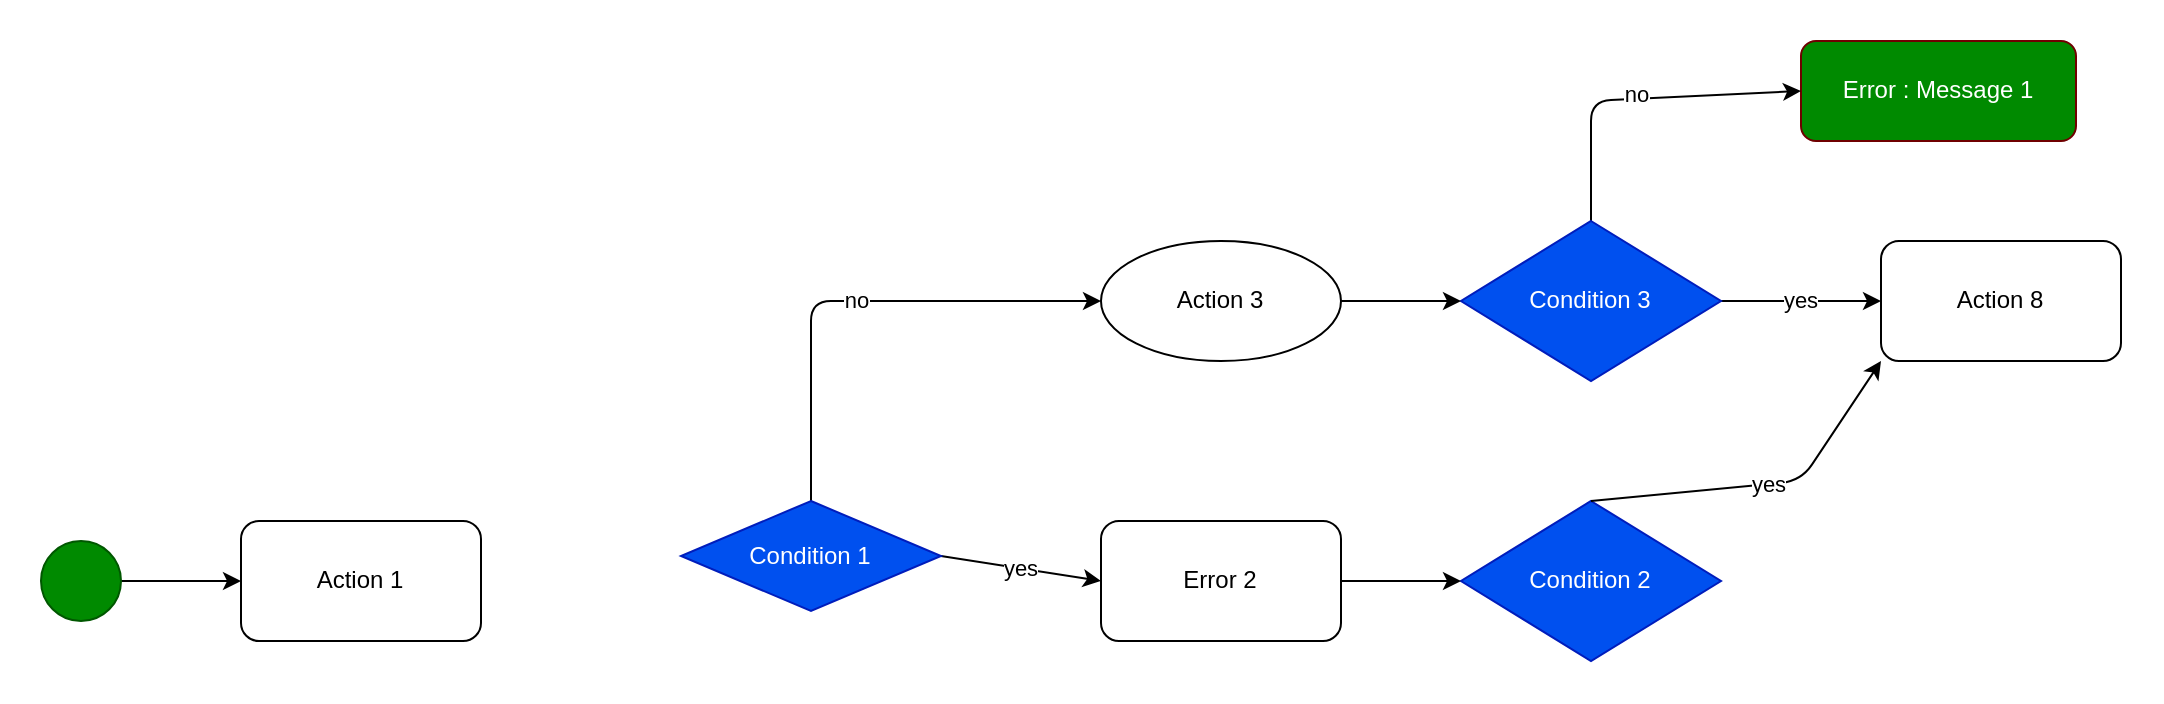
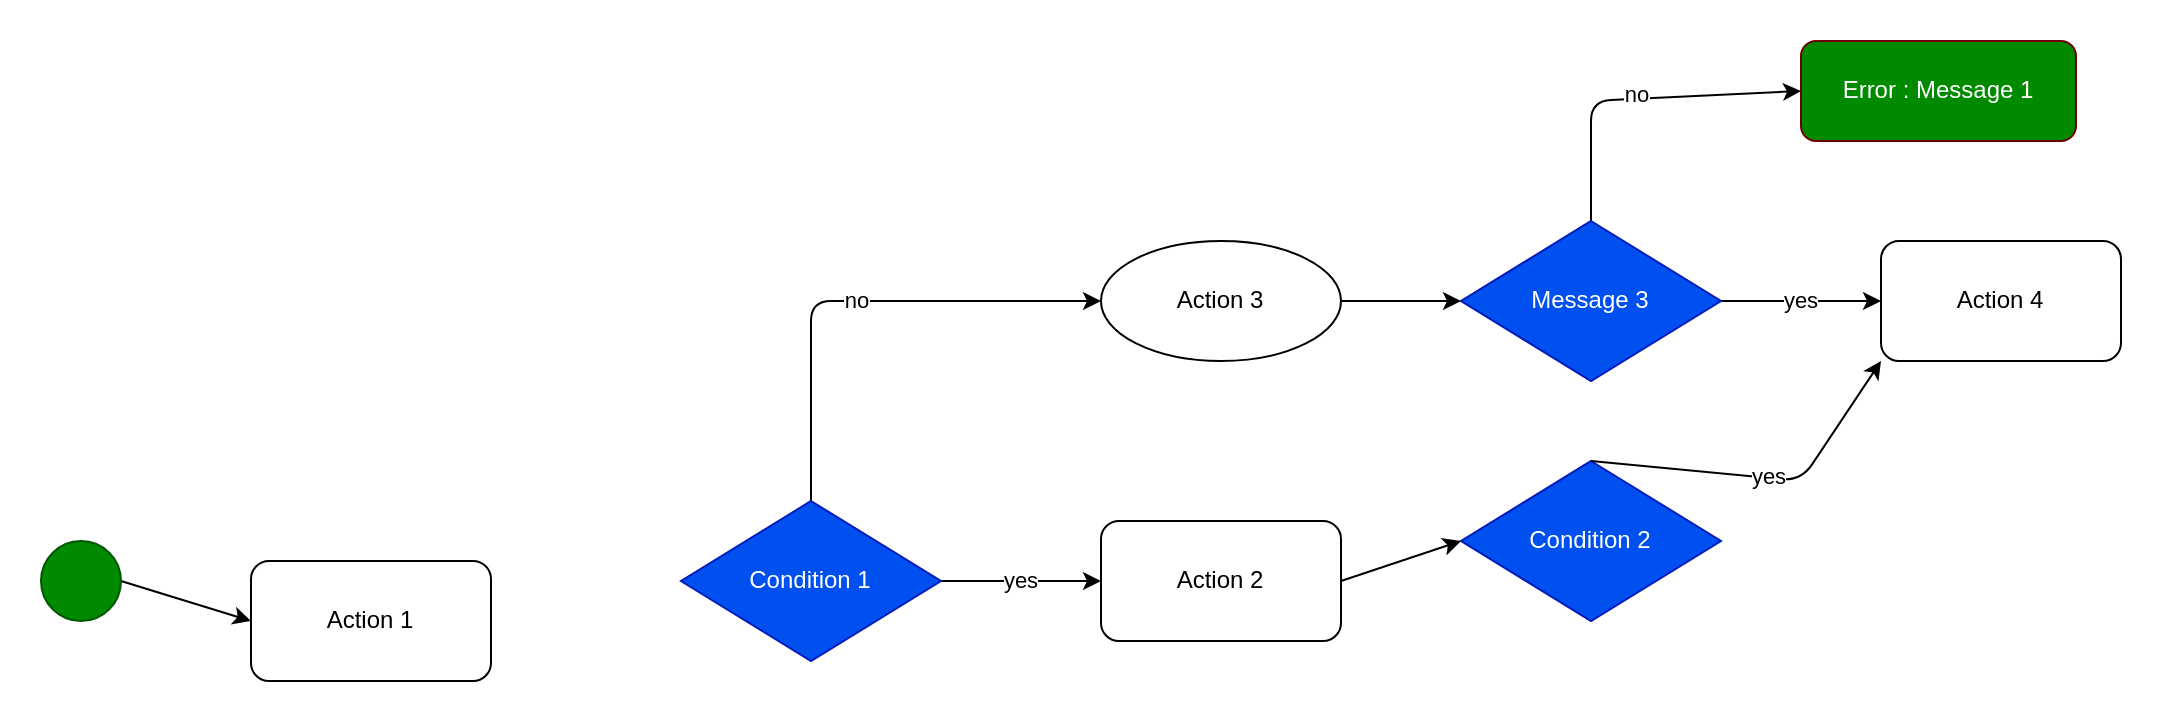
(1591, 301) -> (1591, 301)
(2001, 301) -> (2001, 301)
(811, 556) -> (811, 581)
(361, 581) -> (371, 621)
(1221, 581) -> (1221, 581)
(1591, 581) -> (1591, 541)
